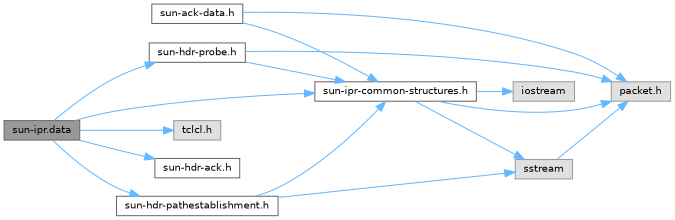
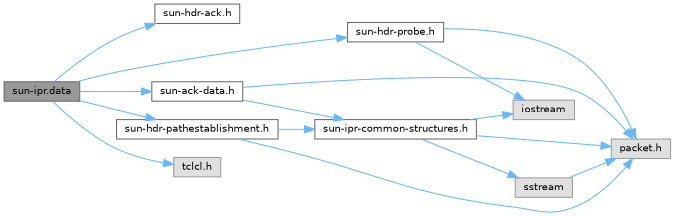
(290, 71) -> (465, 69)
(189, 101) -> (111, 91)
(391, 185) -> (437, 194)
